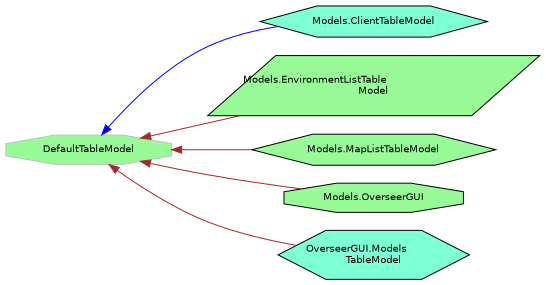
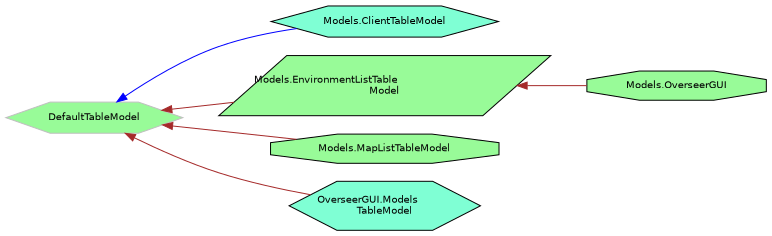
(89, 150) -> (94, 118)
(374, 150) -> (385, 149)
(225, 178) -> (557, 86)
